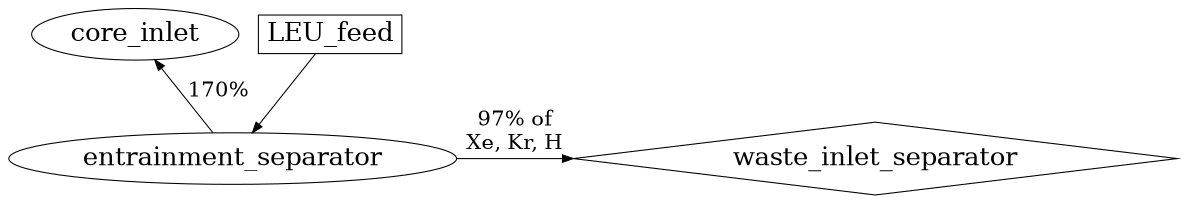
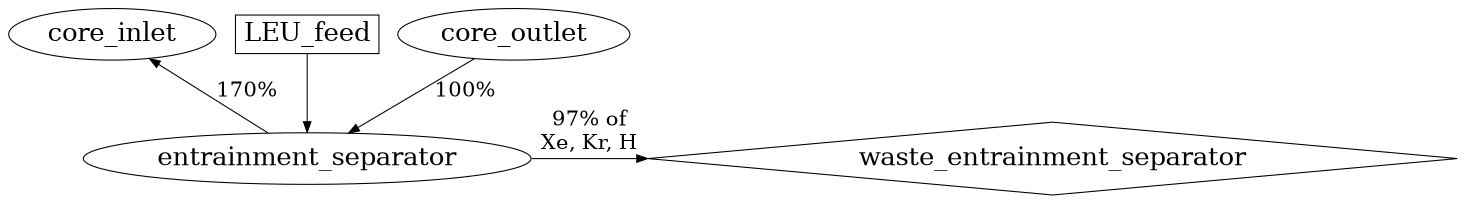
none -> (514, 34)
(875, 159) -> (1052, 159)
